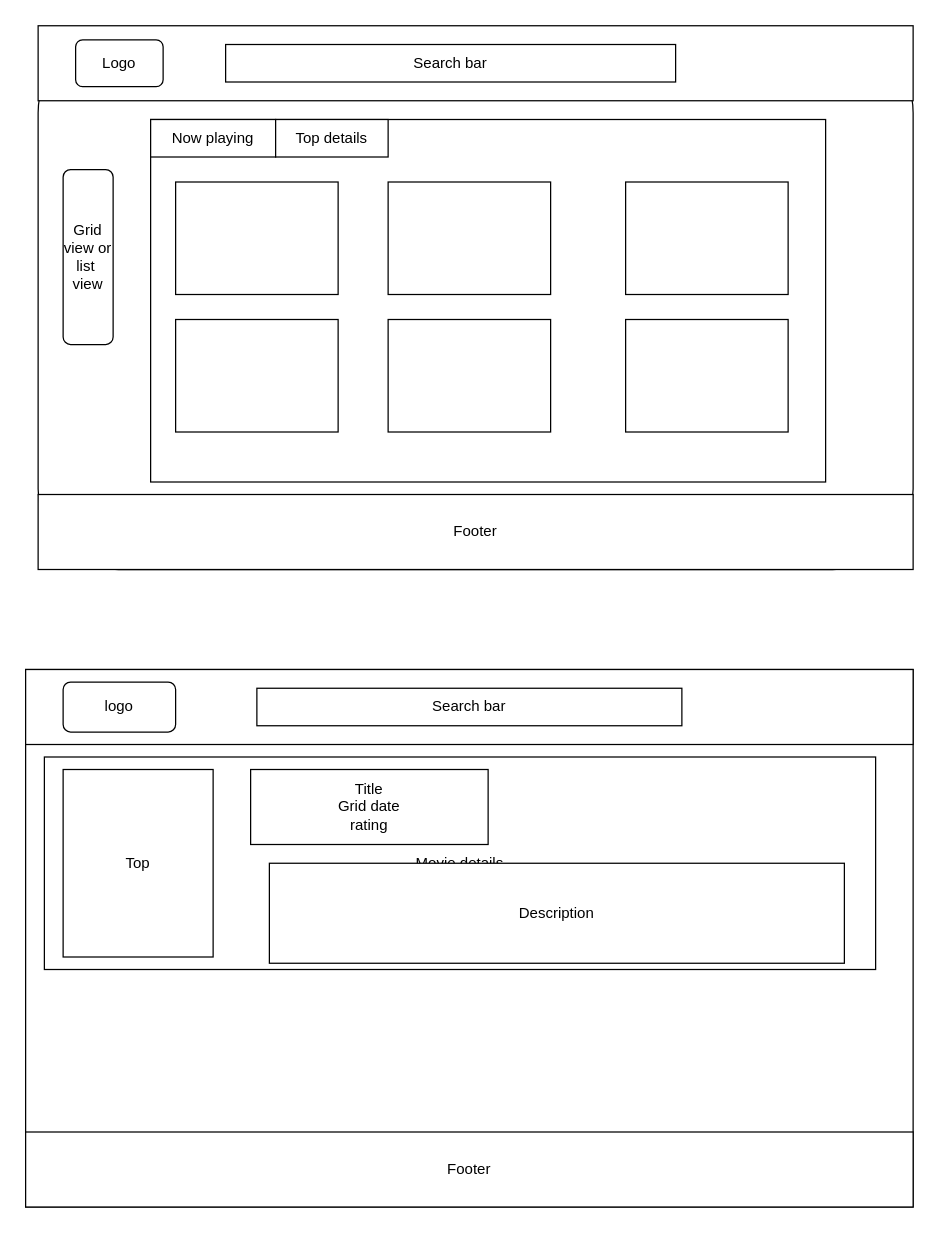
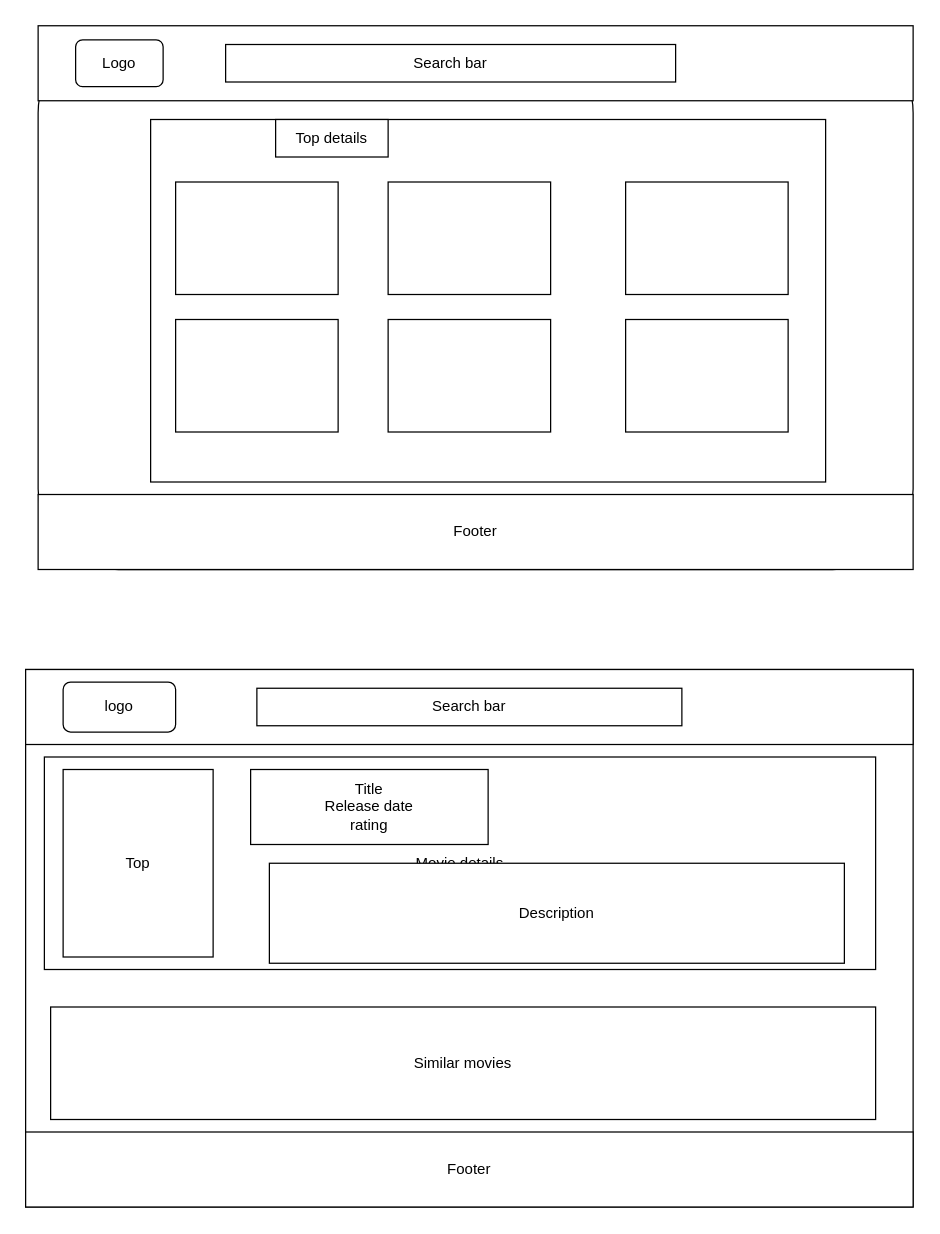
(213, 138) -> none
(88, 257) -> none
(369, 807) -> (369, 807)
none -> (463, 1063)
